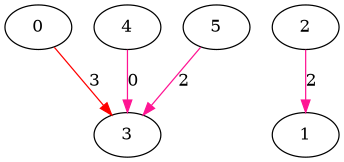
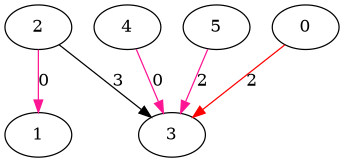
none -> (100, 77)
(95, 81) -> (252, 81)
(312, 81) -> (45, 81)
